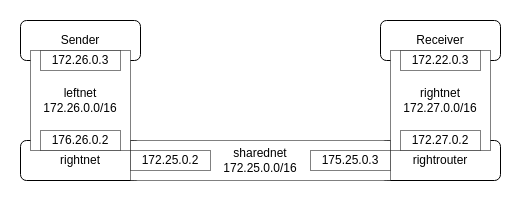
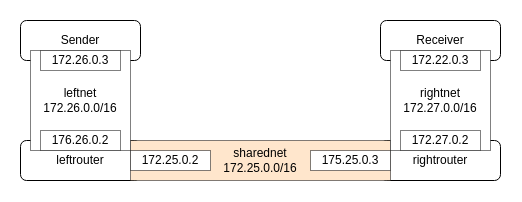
(81, 161) -> (81, 161)
(261, 161) -> (261, 161)
